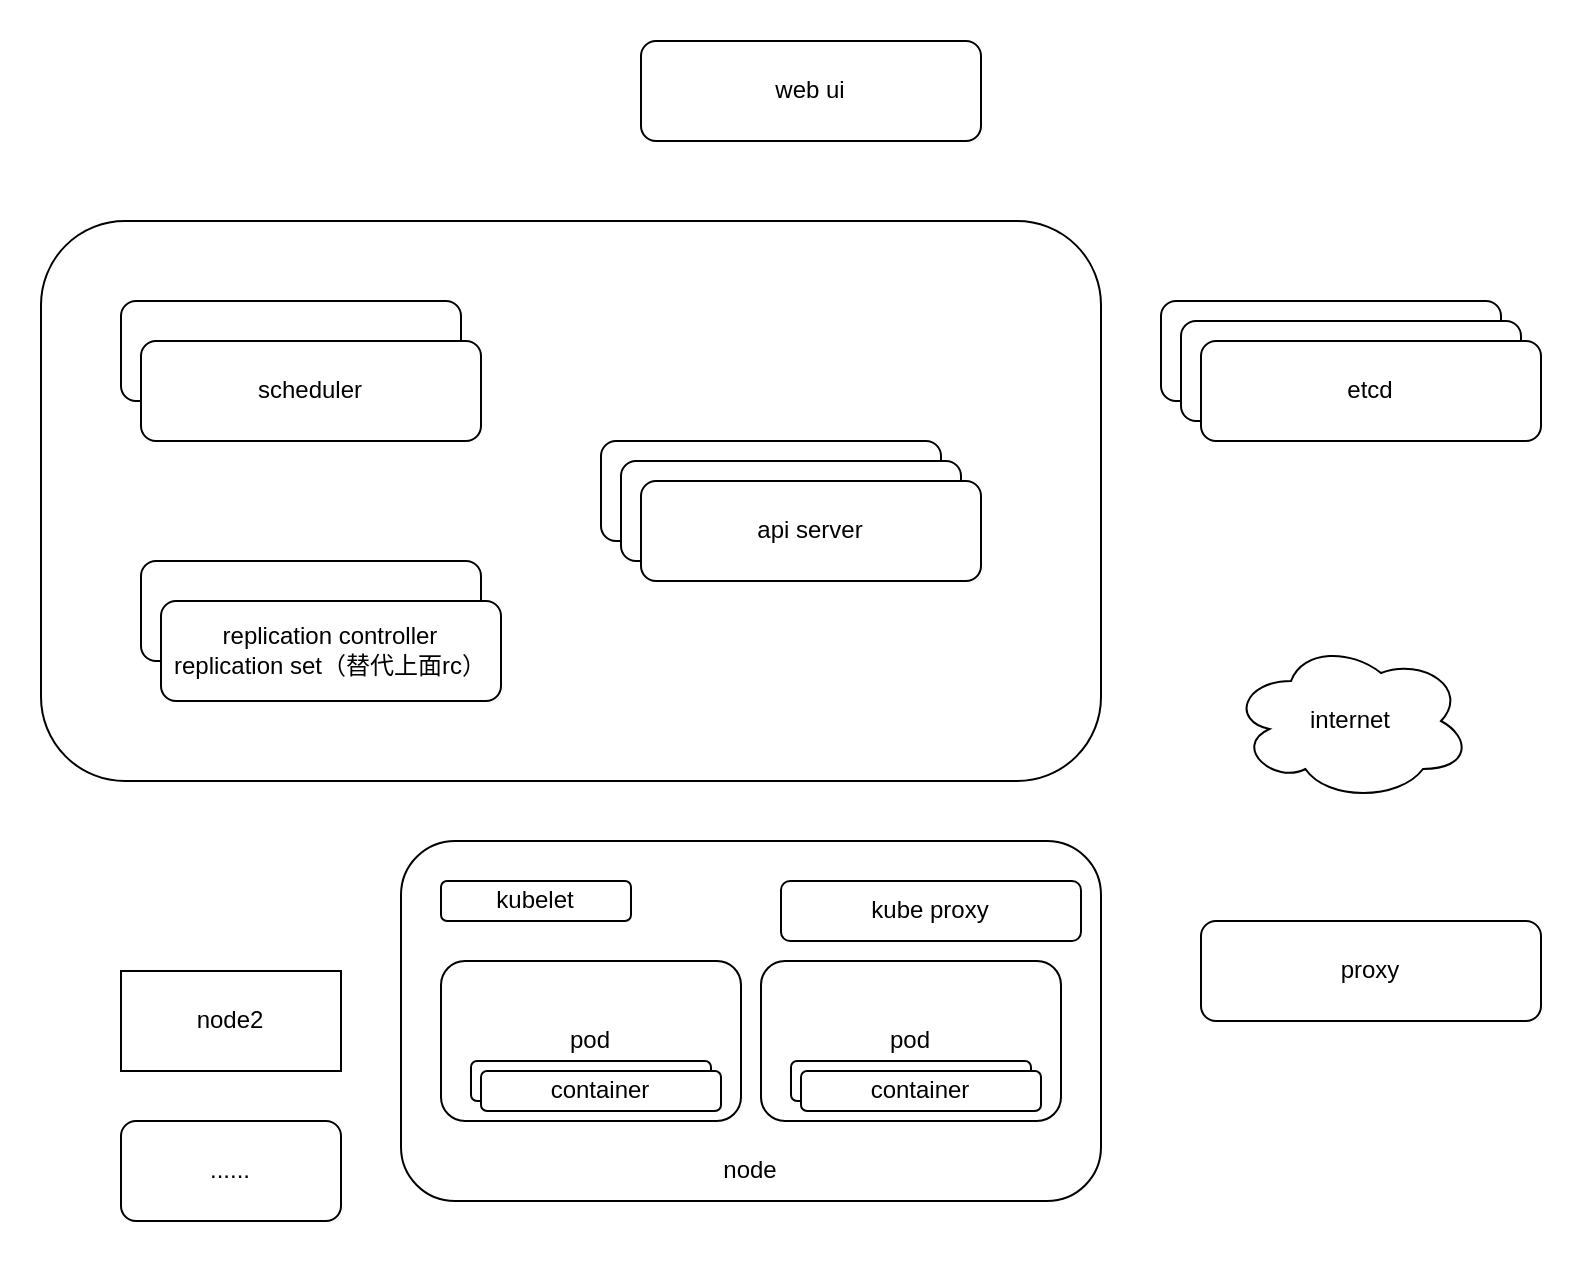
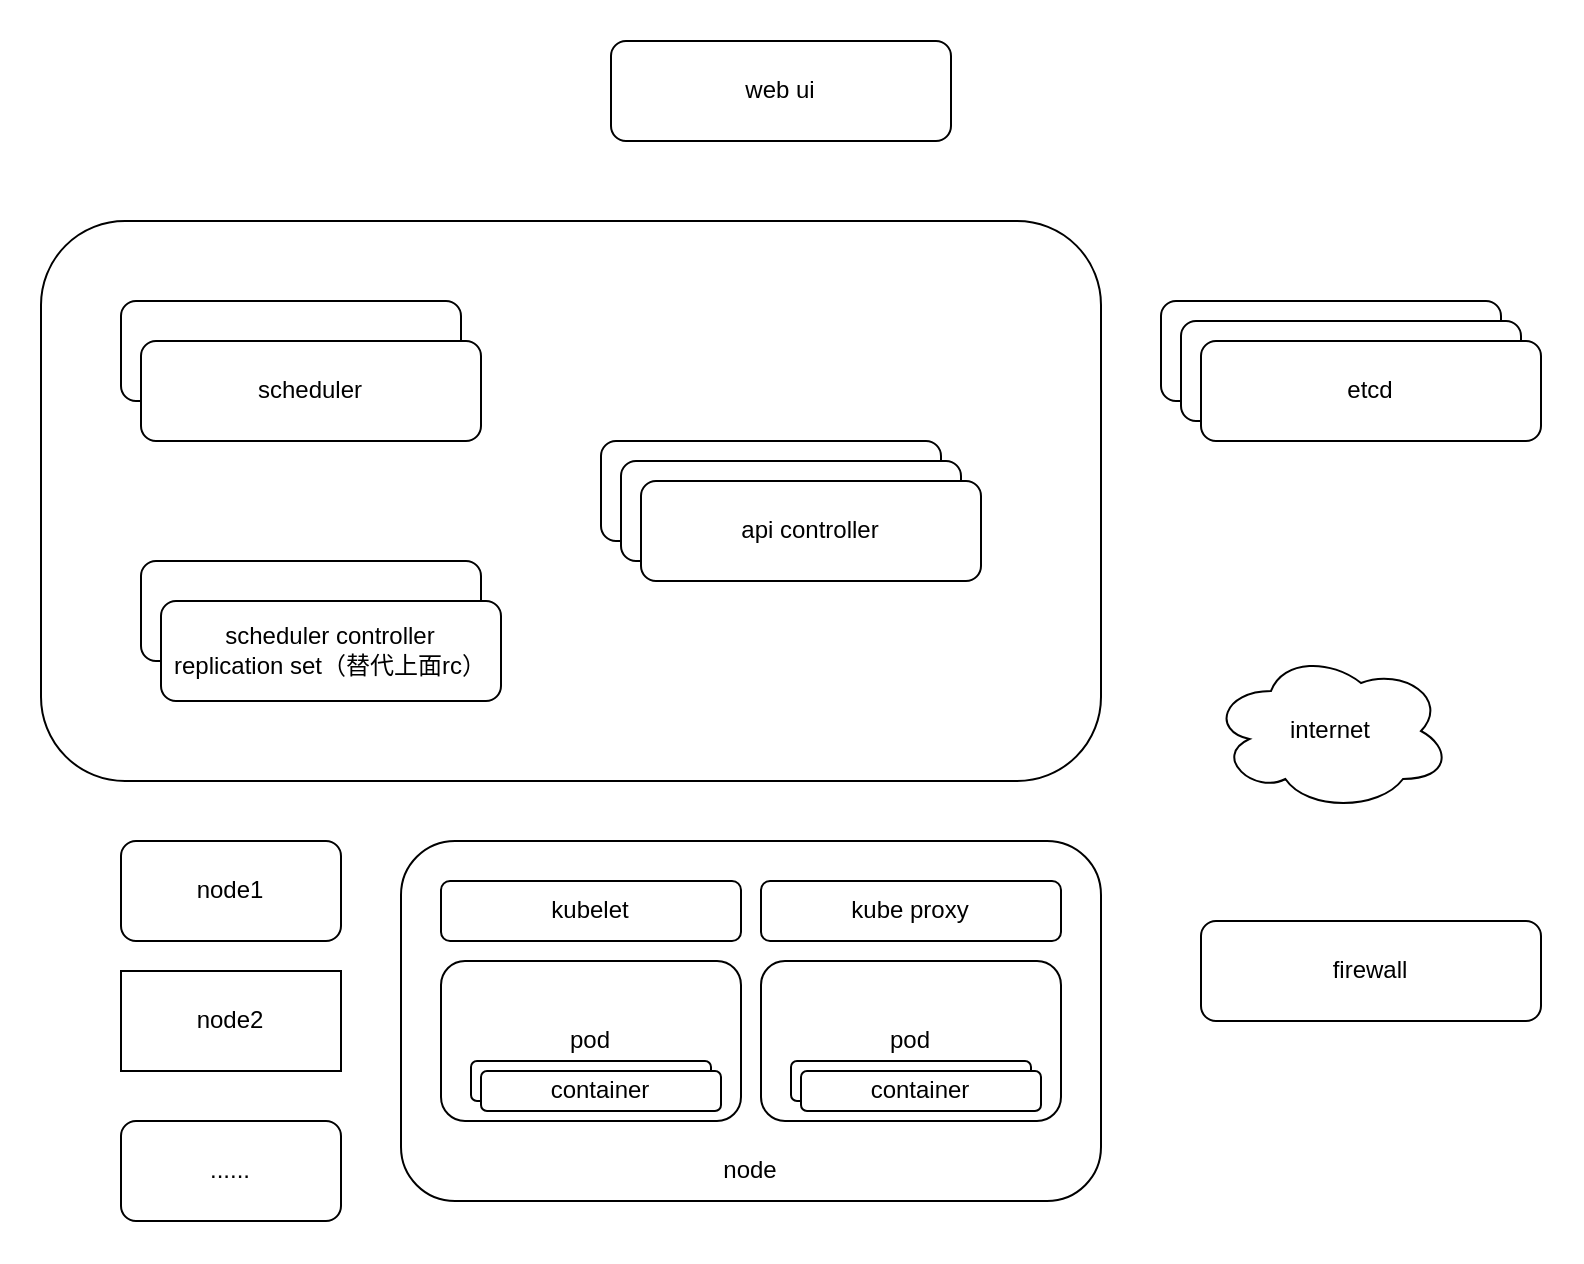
(811, 91) -> (781, 91)
(811, 531) -> (811, 531)
(331, 651) -> (331, 651)
(1351, 721) -> (1331, 731)
none -> (231, 891)
(536, 901) -> (591, 911)
(931, 911) -> (911, 911)
(1371, 971) -> (1371, 971)
